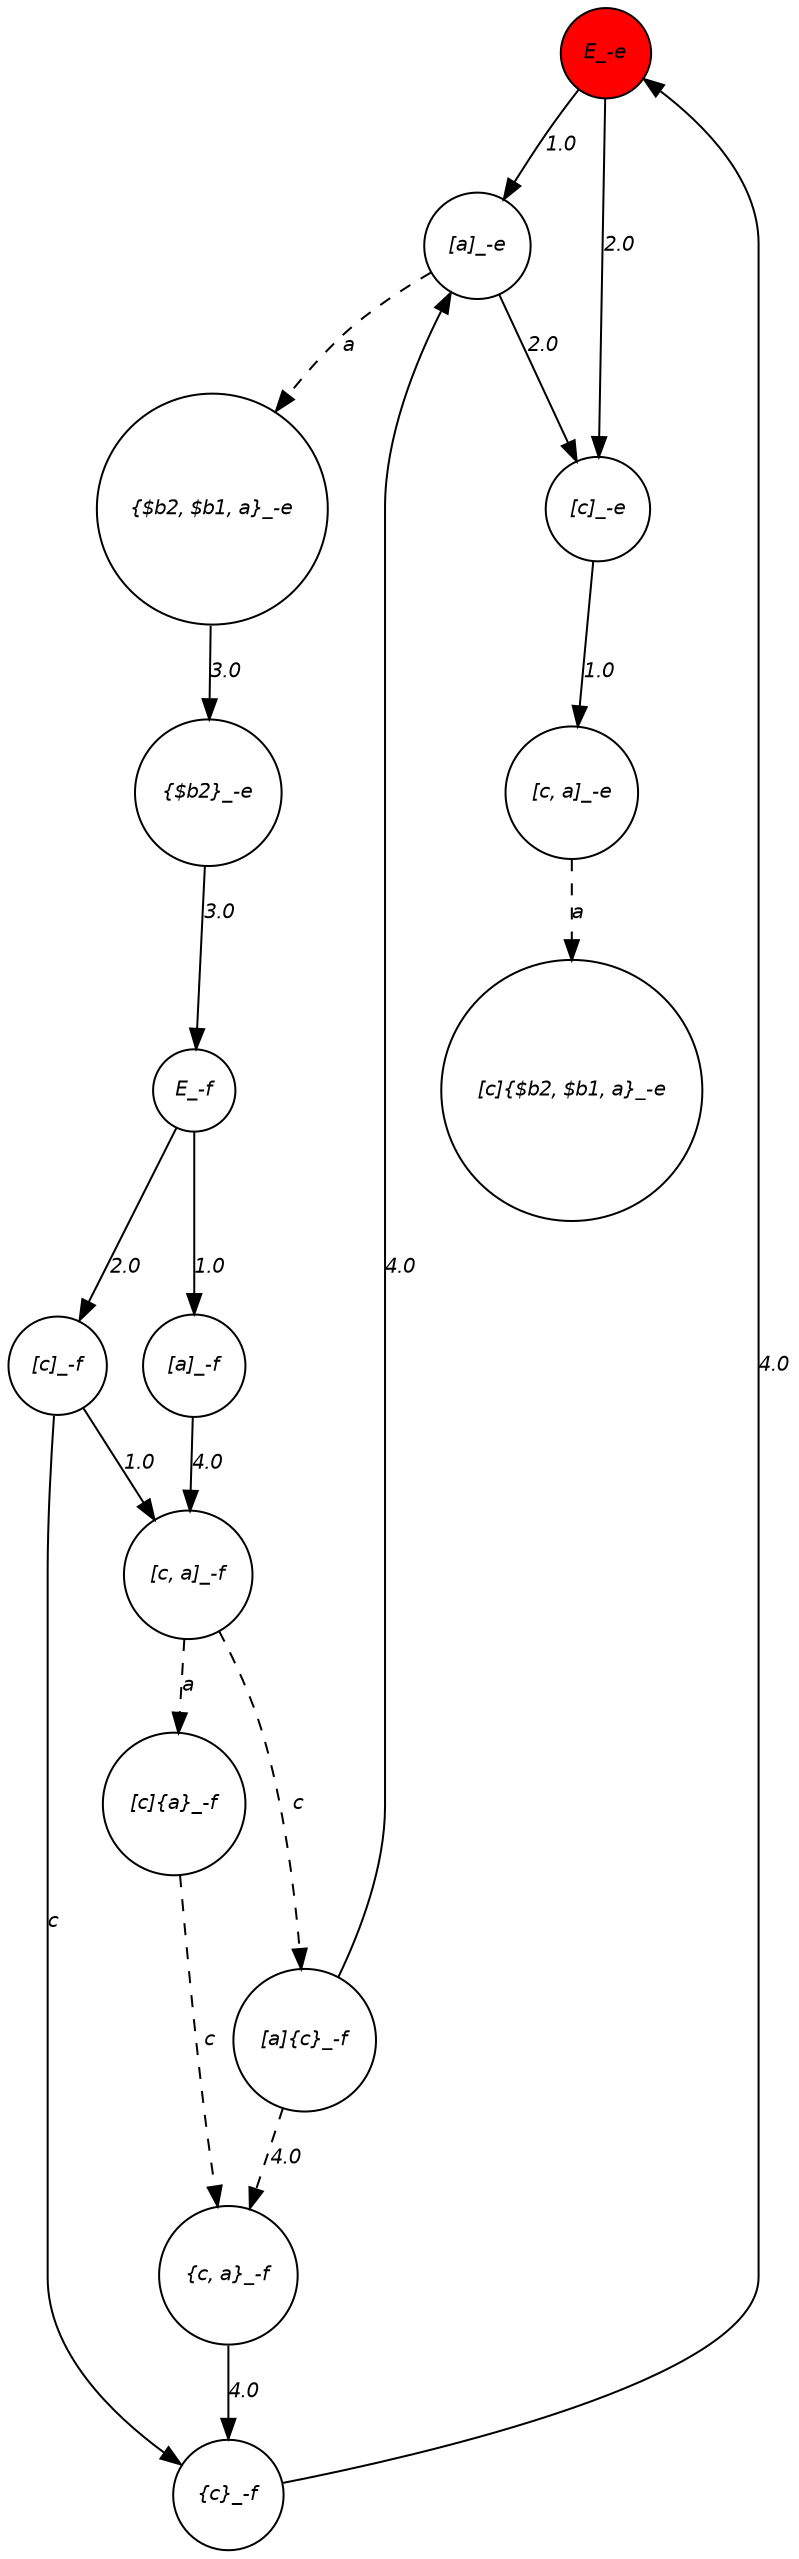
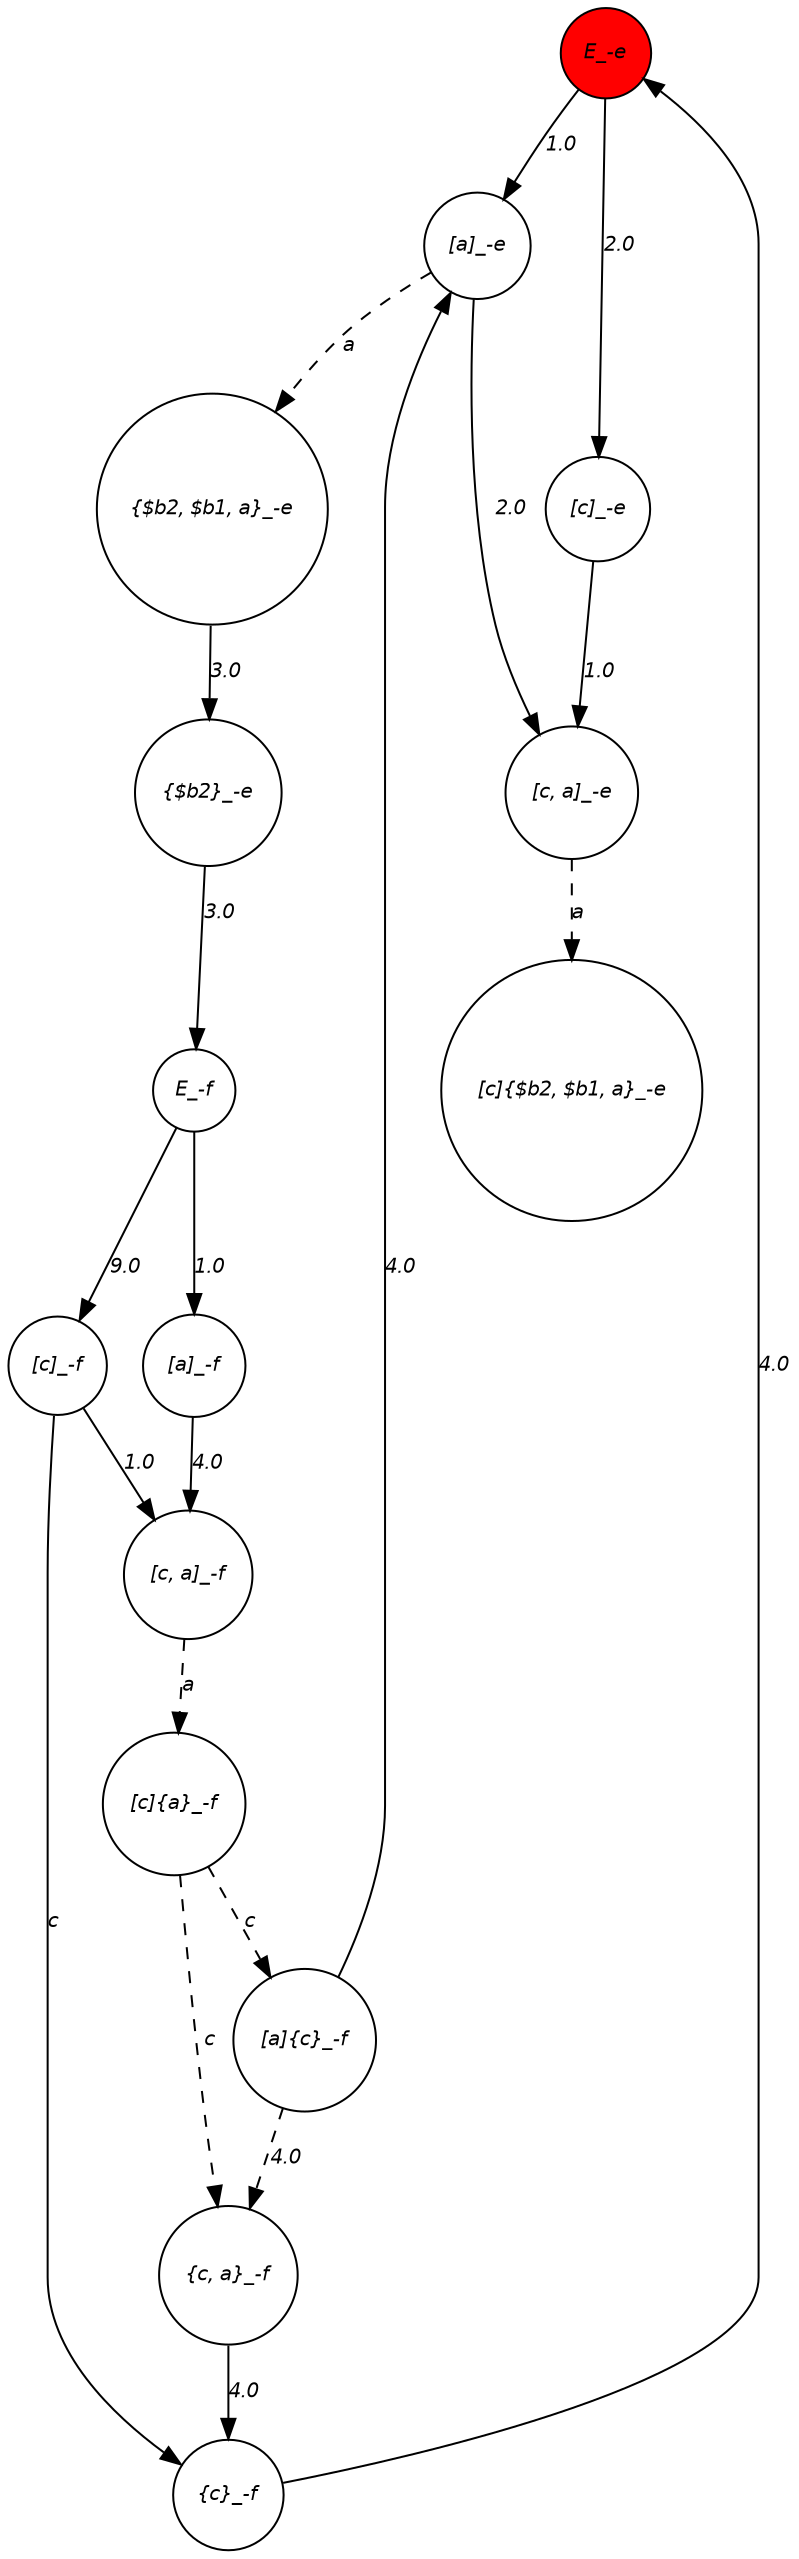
(534, 369) -> (477, 512)
(126, 1268) -> (126, 1268)
(276, 1785) -> (234, 1913)
